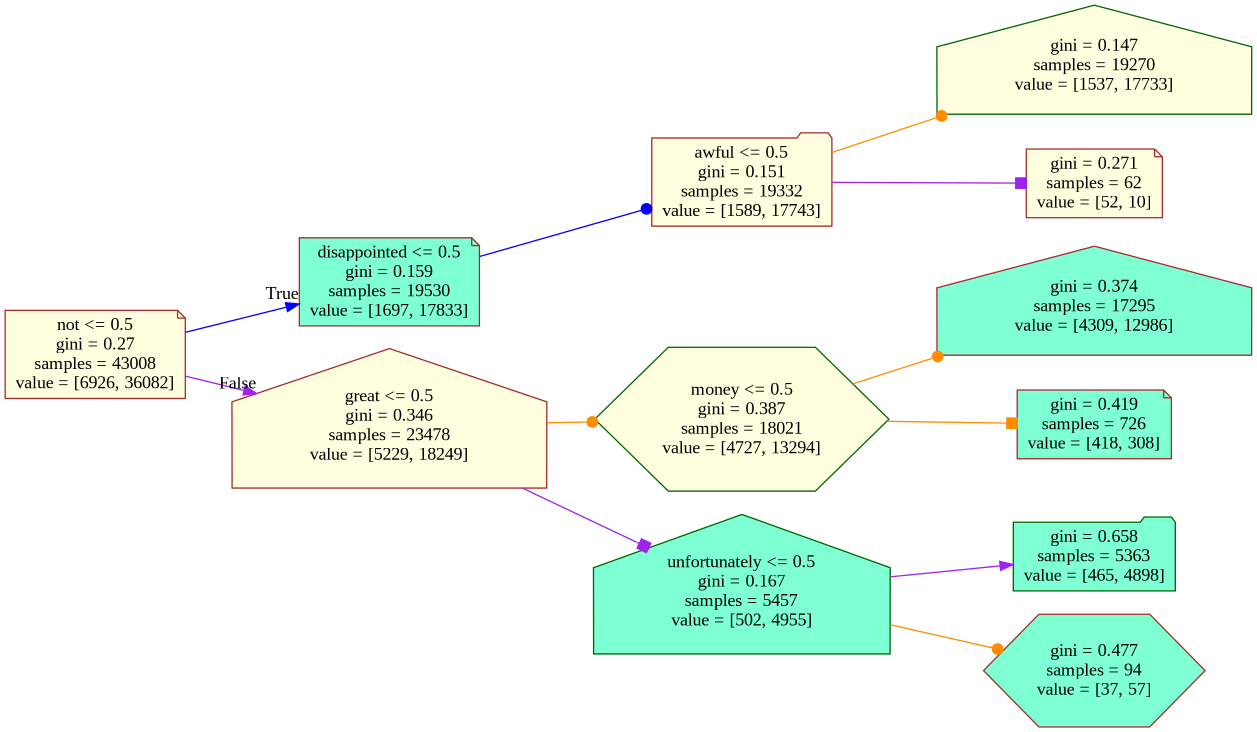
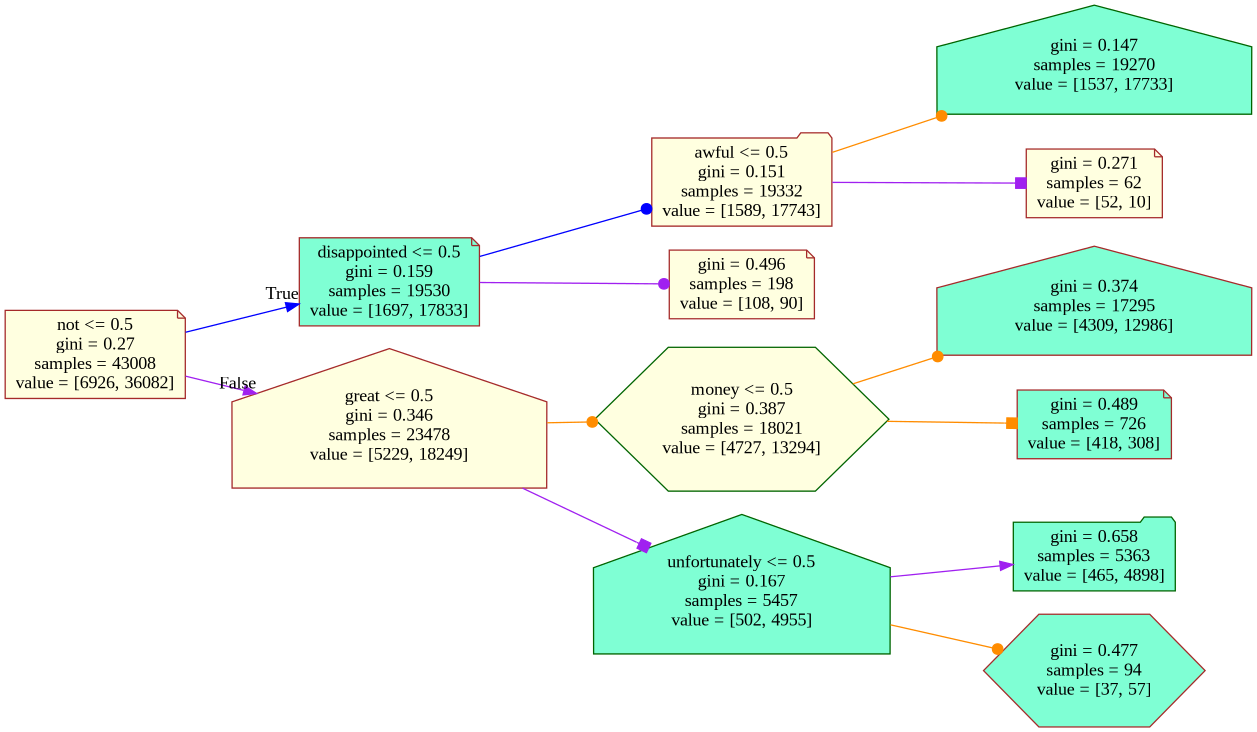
(1094, 65) -> (1094, 65)
none -> (742, 284)
(1094, 424) -> (1094, 424)
